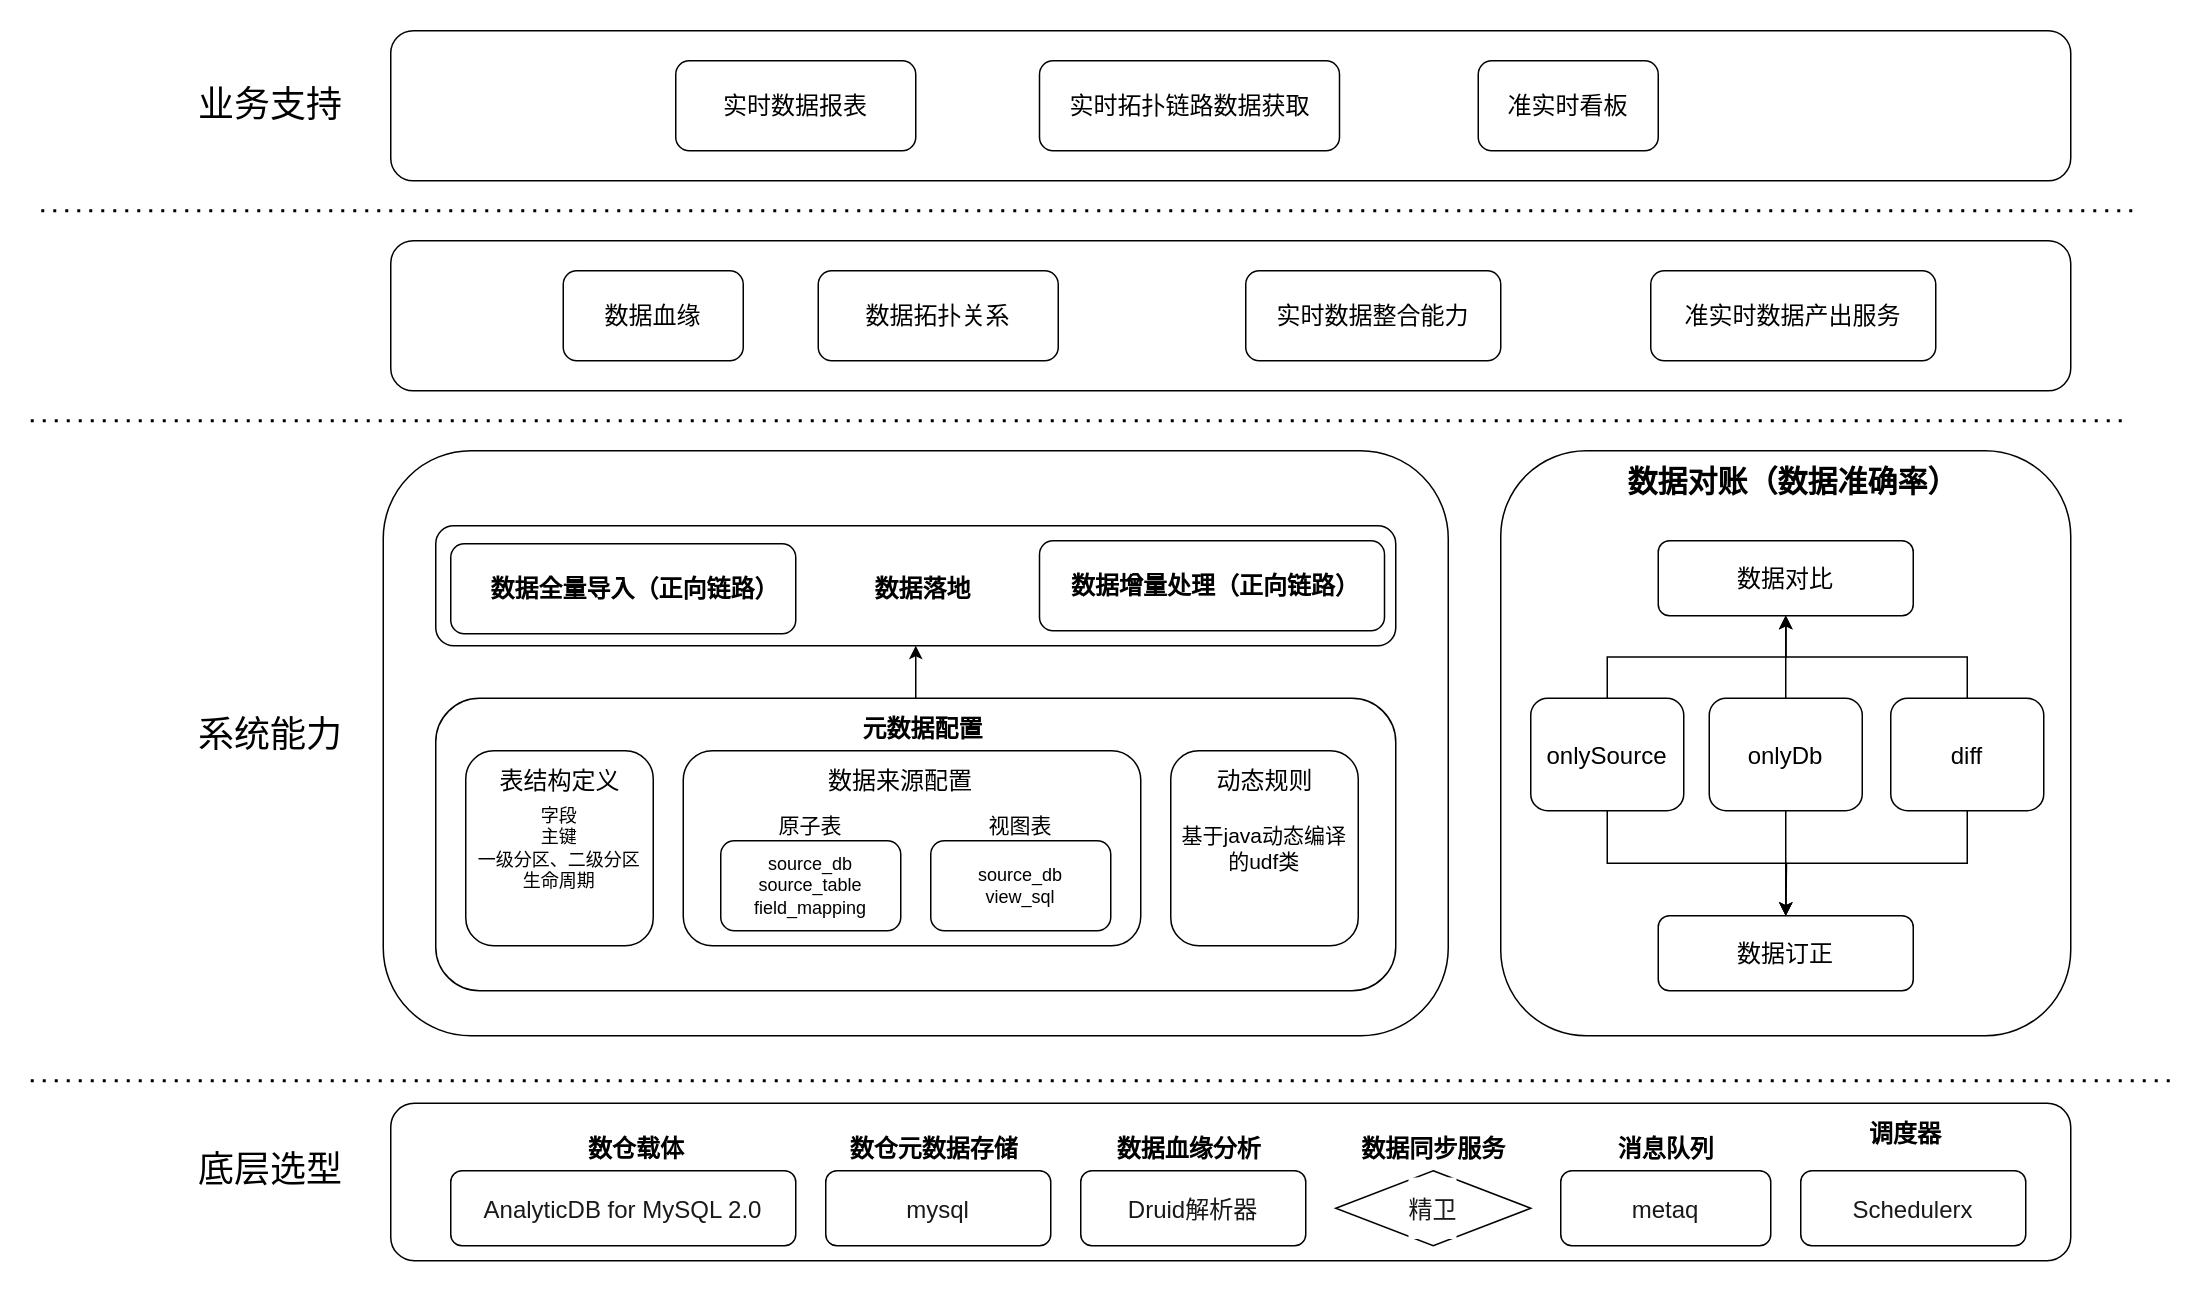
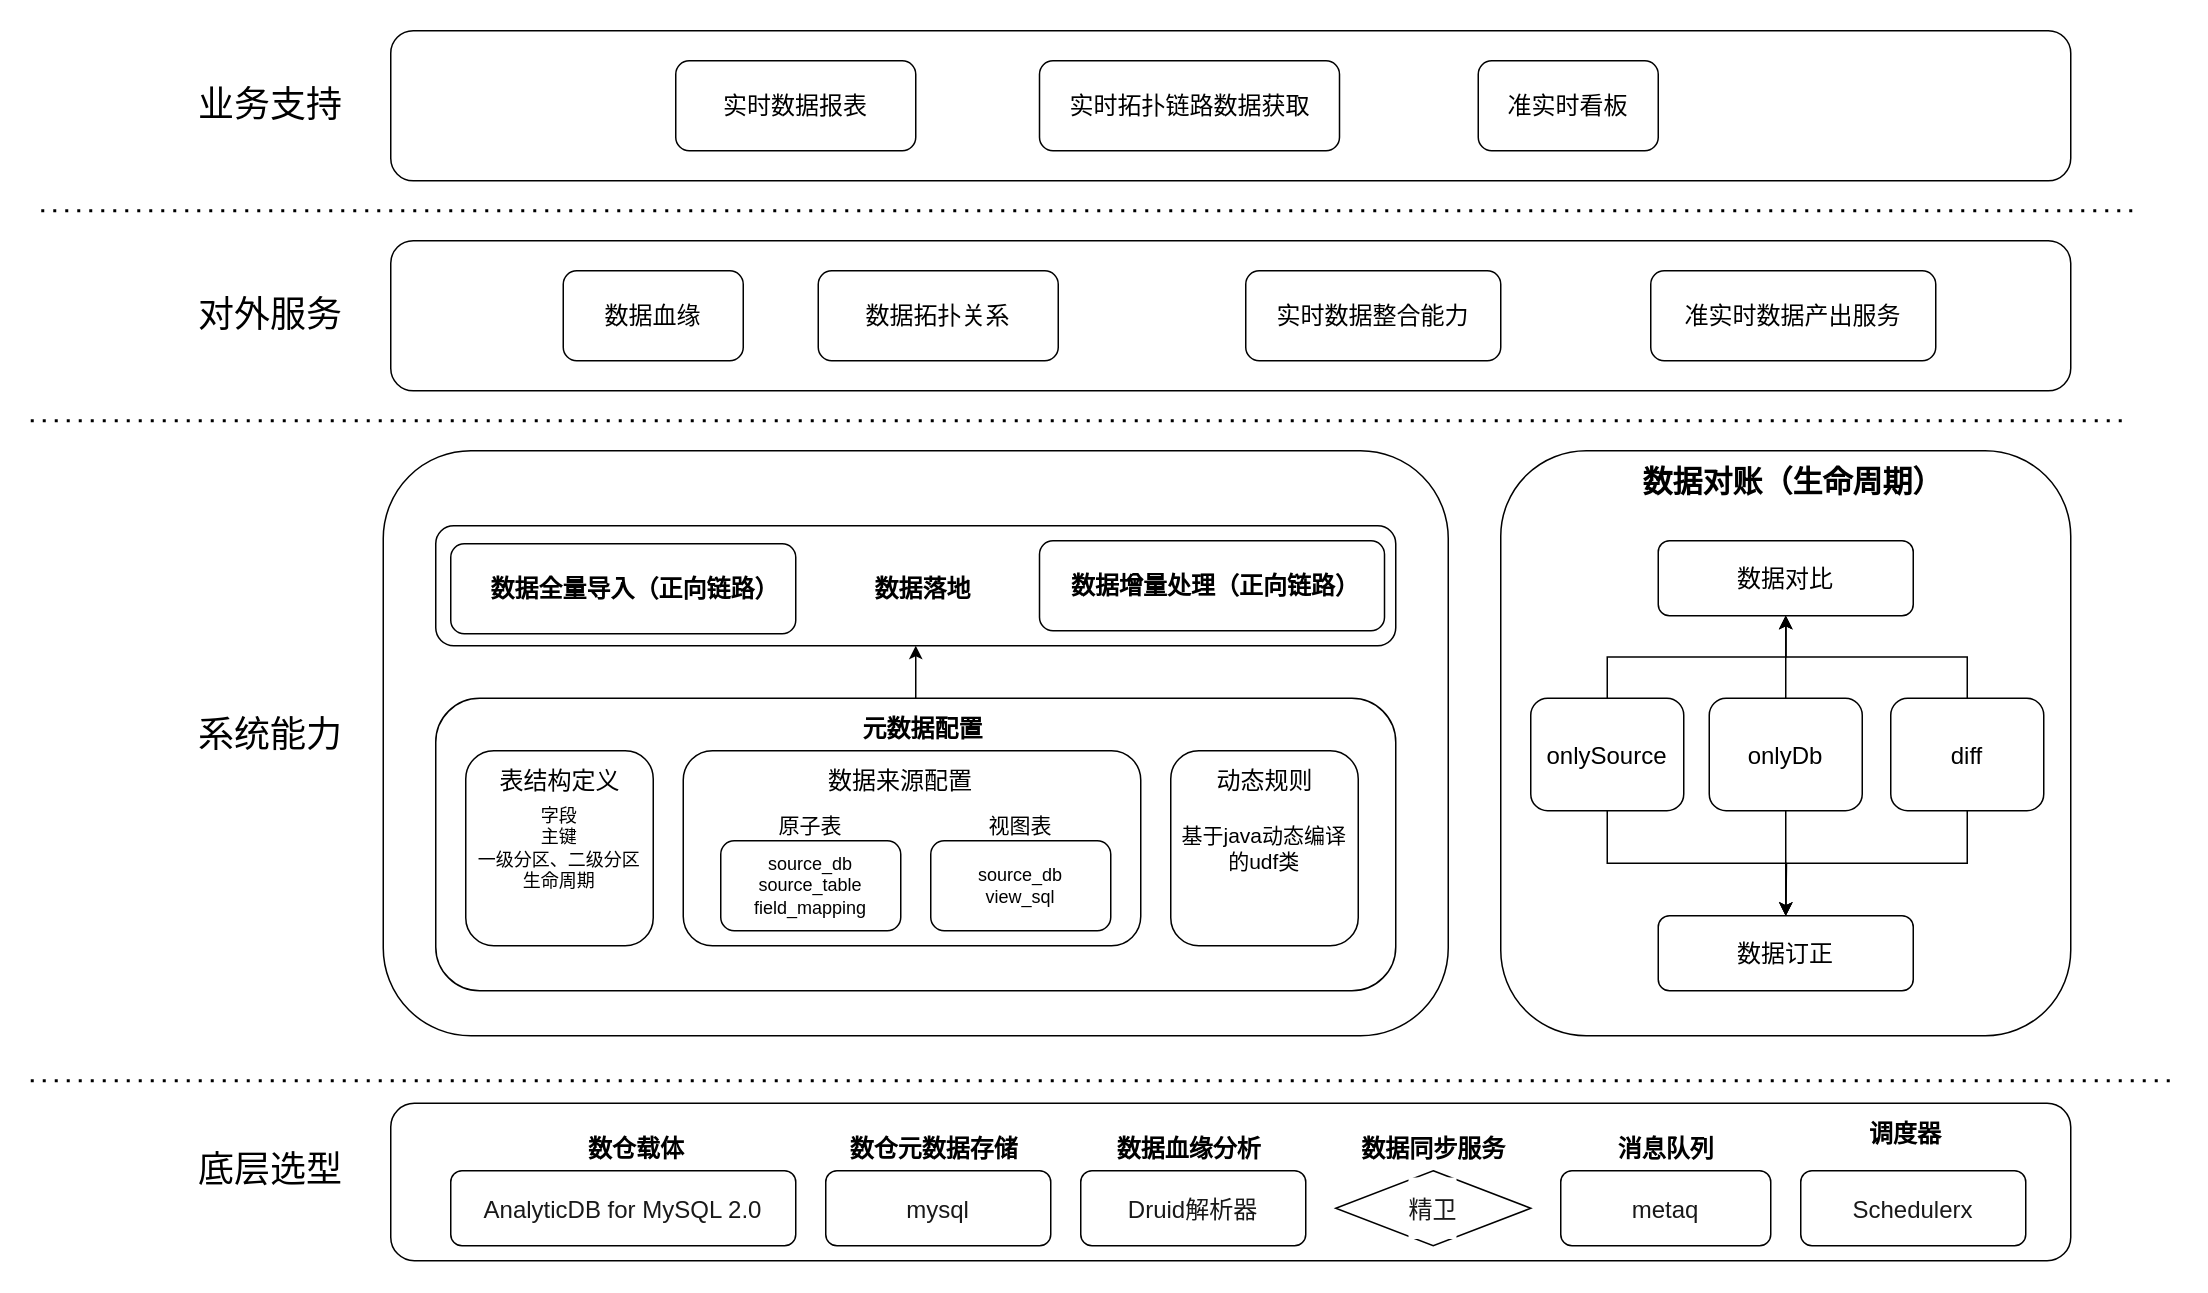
none -> (271, 316)
(1793, 481) -> (1793, 481)
